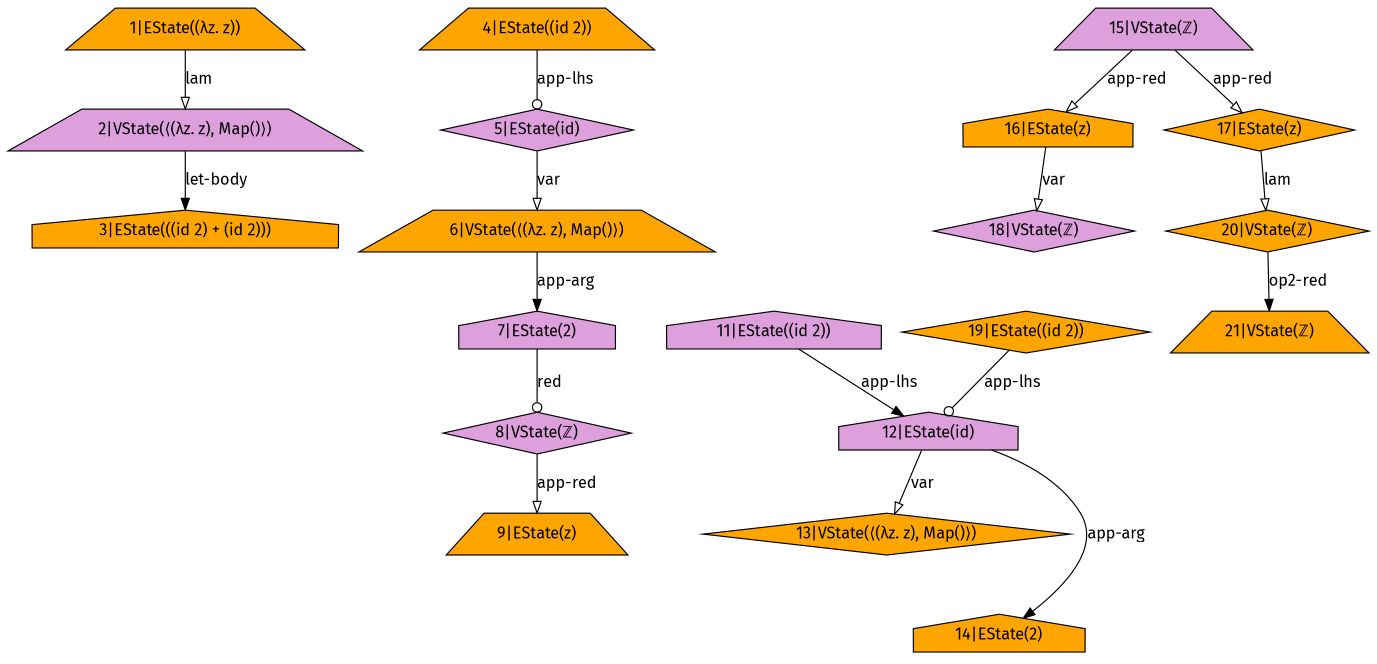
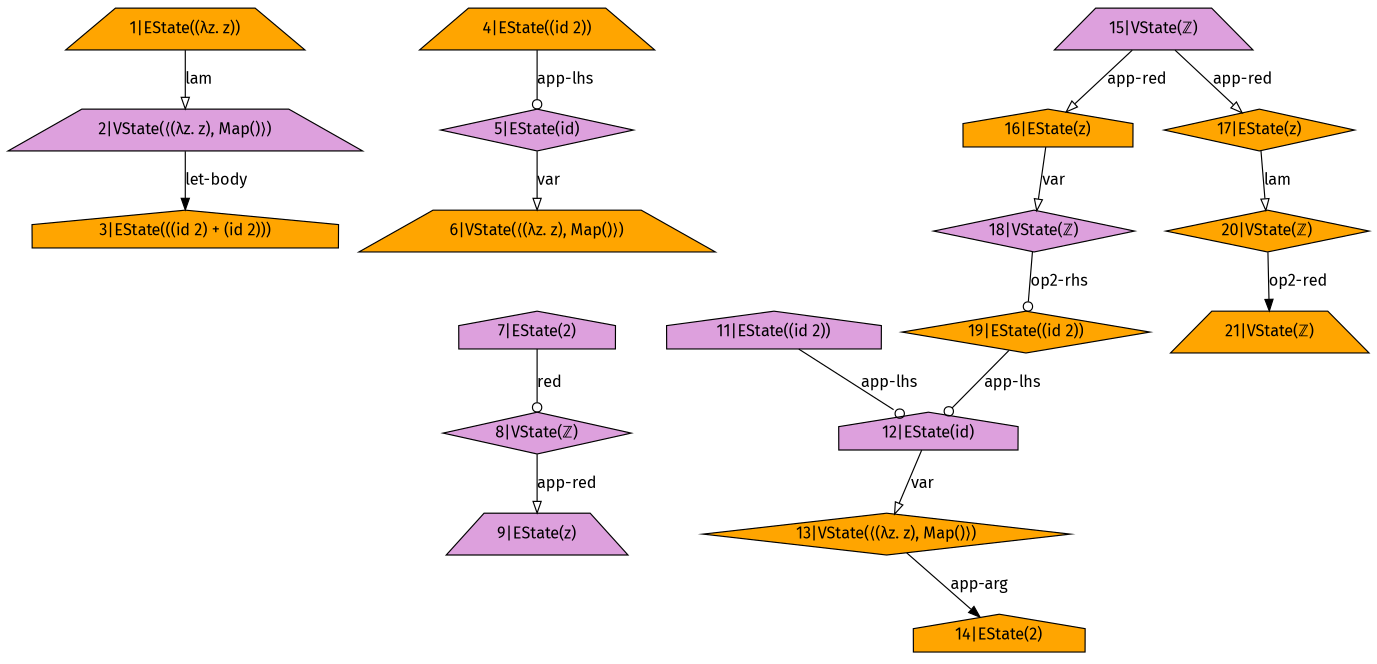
(537, 276) -> none
none -> (1030, 277)
(846, 379) -> (846, 379)
(1082, 517) -> (939, 581)
(537, 534) -> (537, 534)
